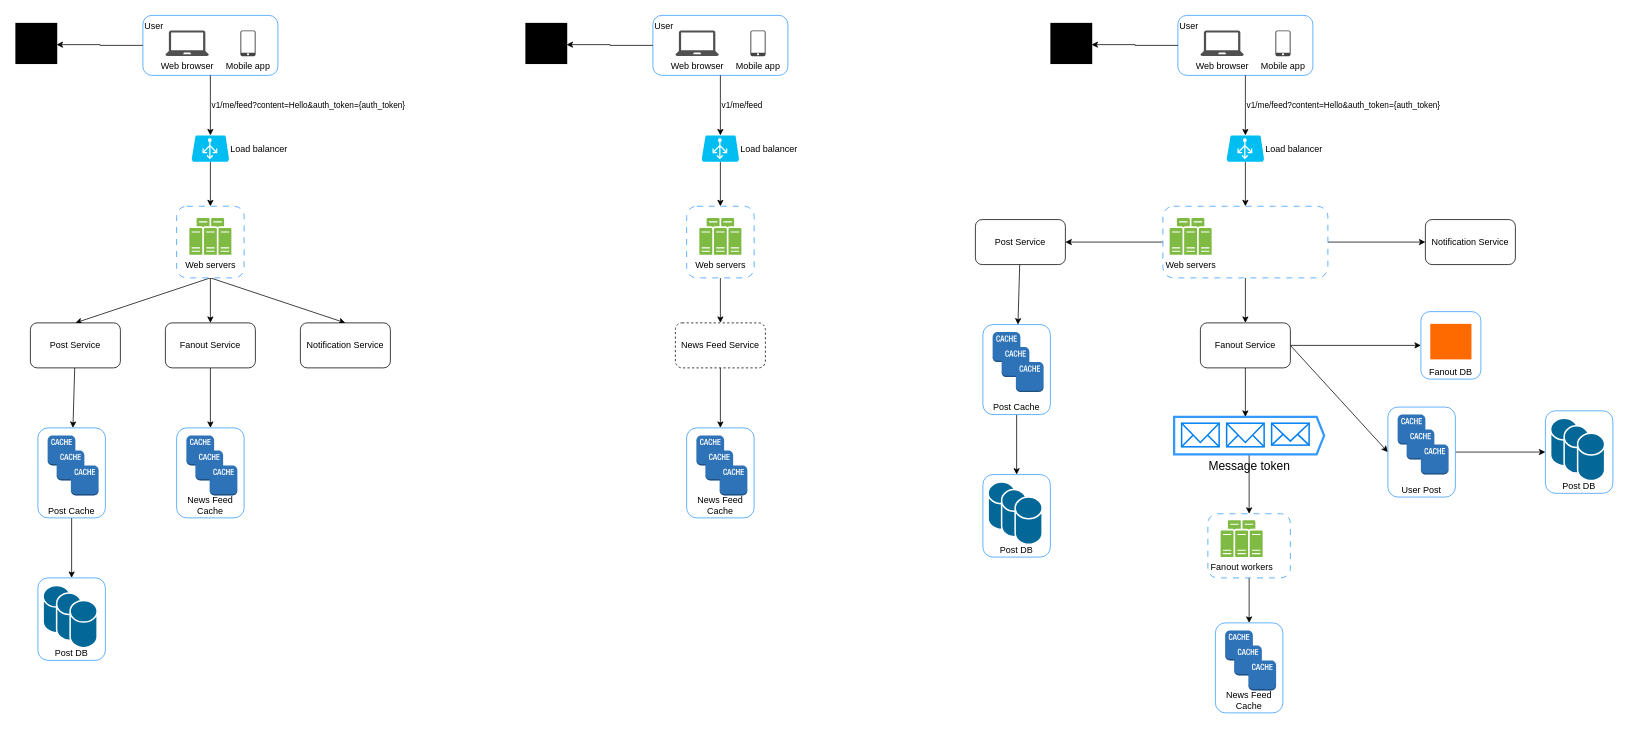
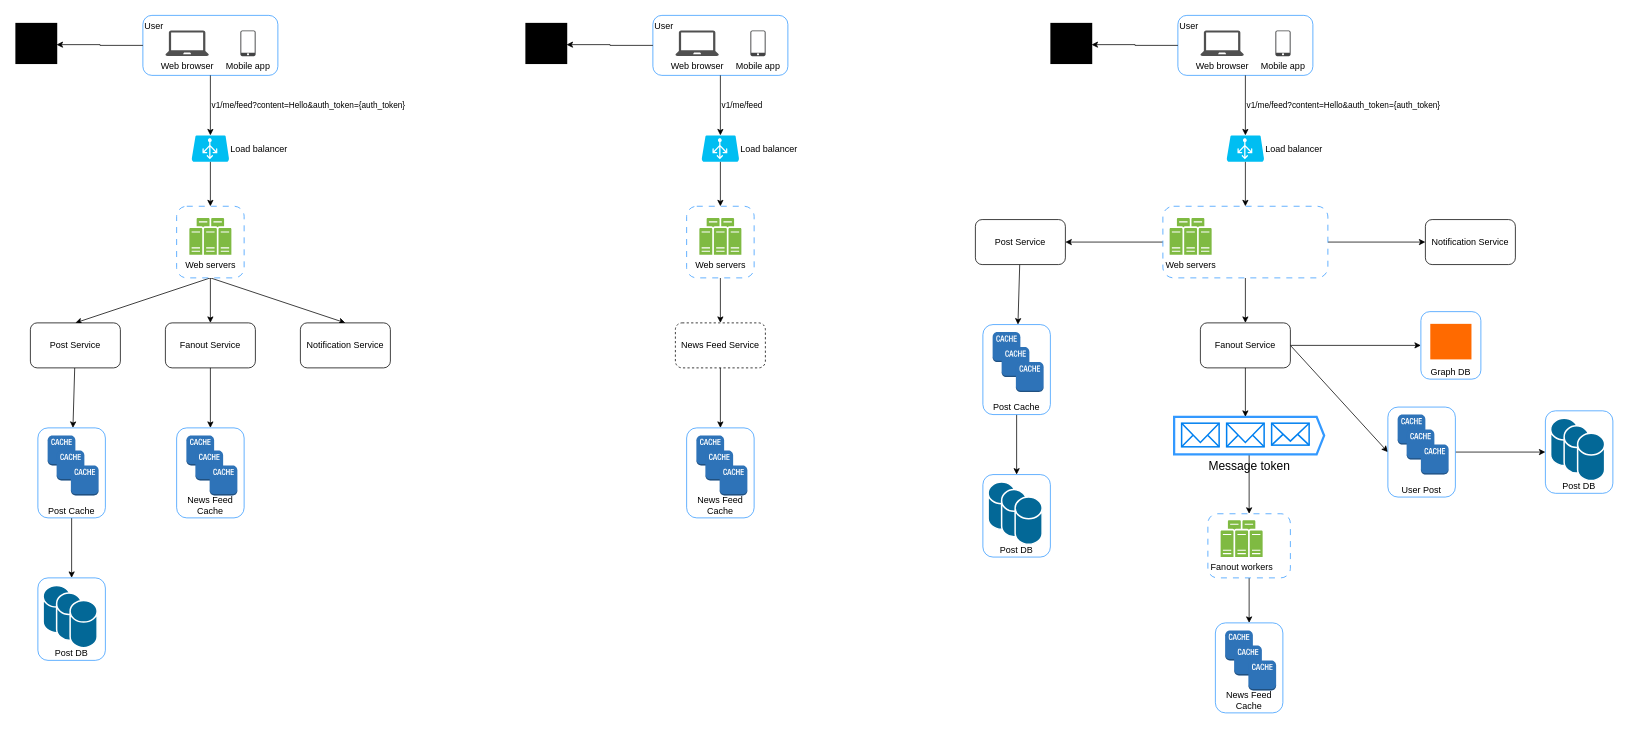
(1451, 371) -> (1451, 371)
